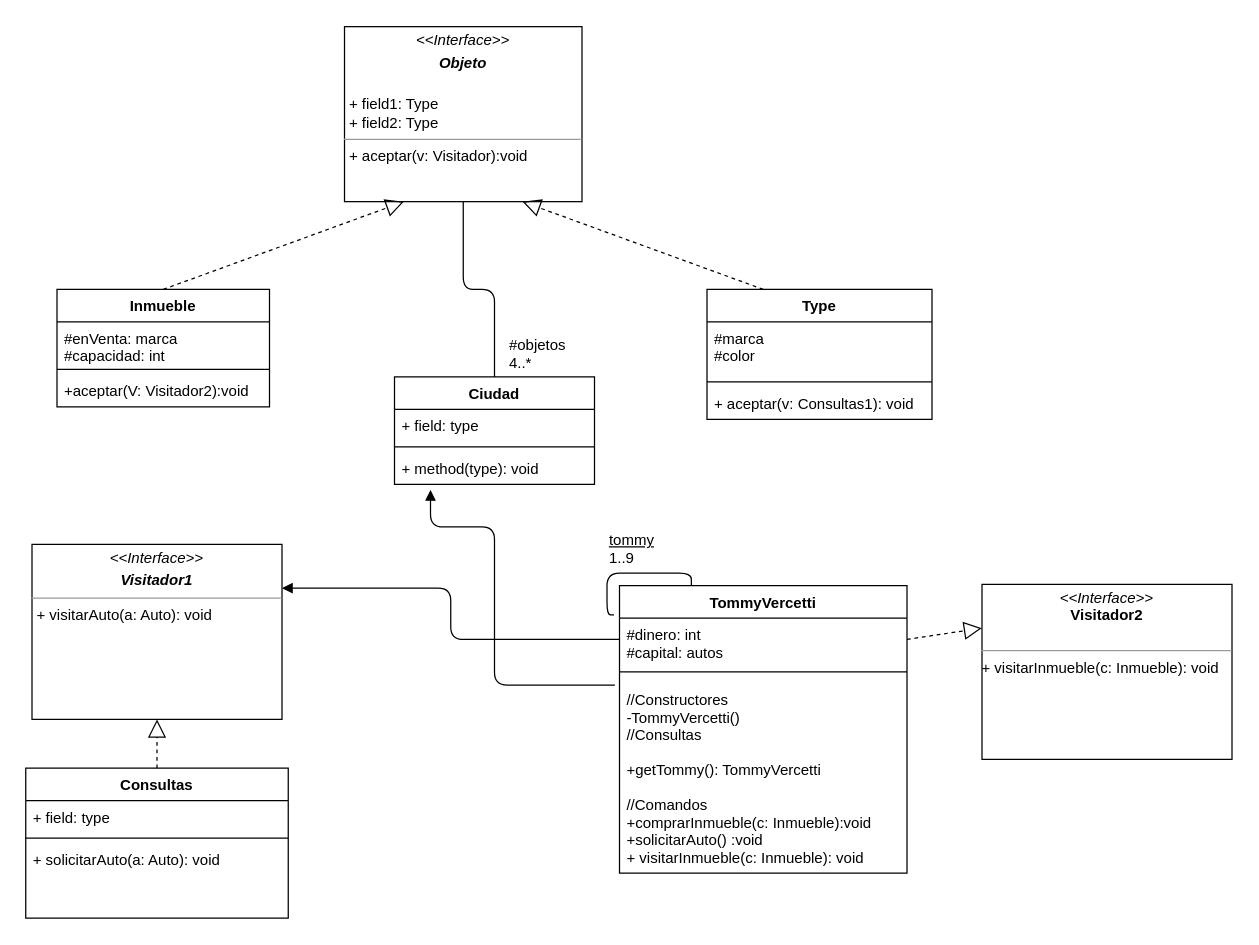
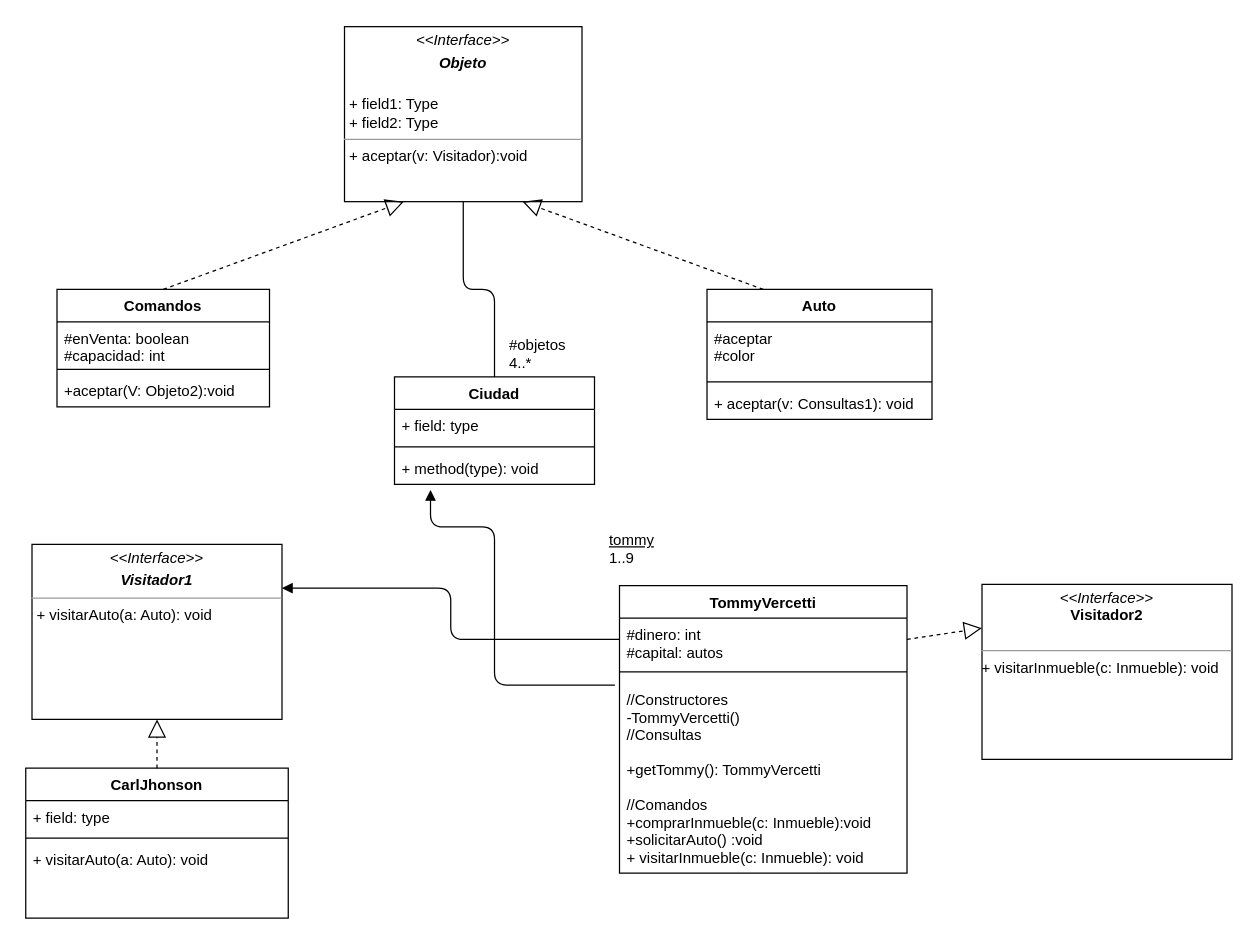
(163, 306) -> (163, 306)
(819, 306) -> (819, 306)
(123, 339) -> (129, 339)
(739, 339) -> (747, 339)
(170, 391) -> (161, 391)
(635, 573) -> none
(156, 785) -> (156, 785)
(141, 860) -> (135, 860)
